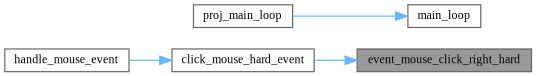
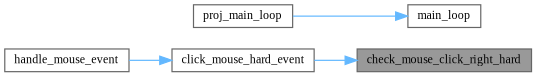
(444, 60) -> (444, 60)
